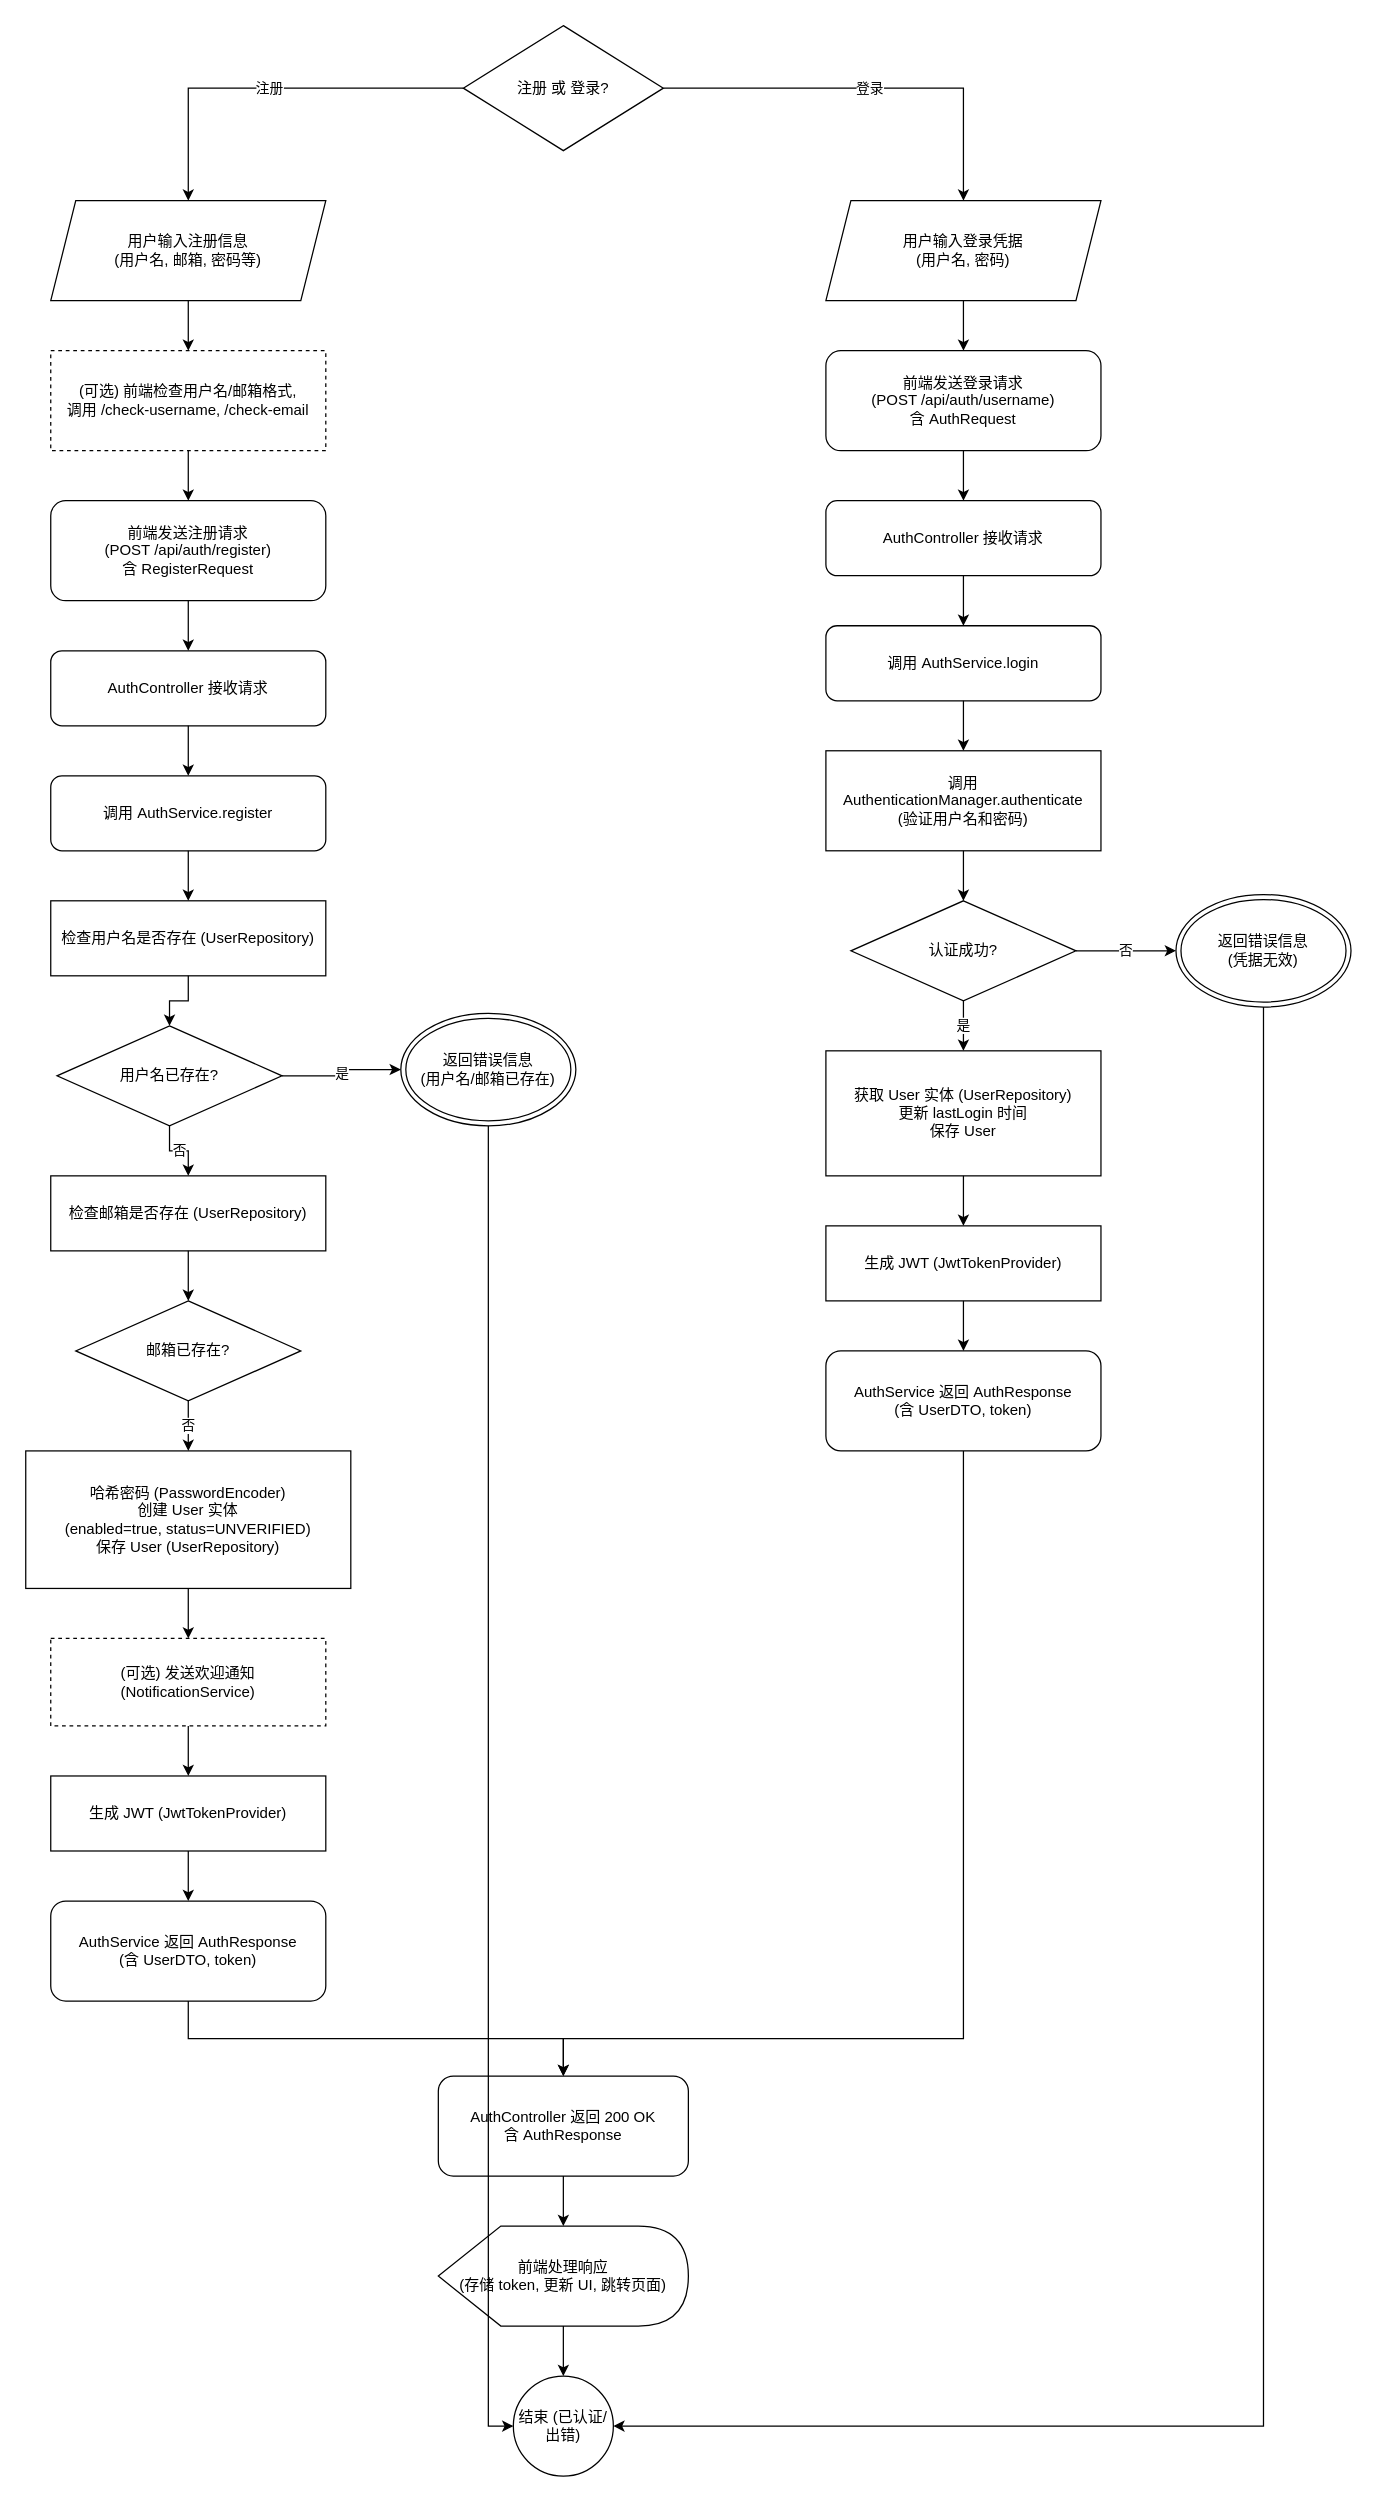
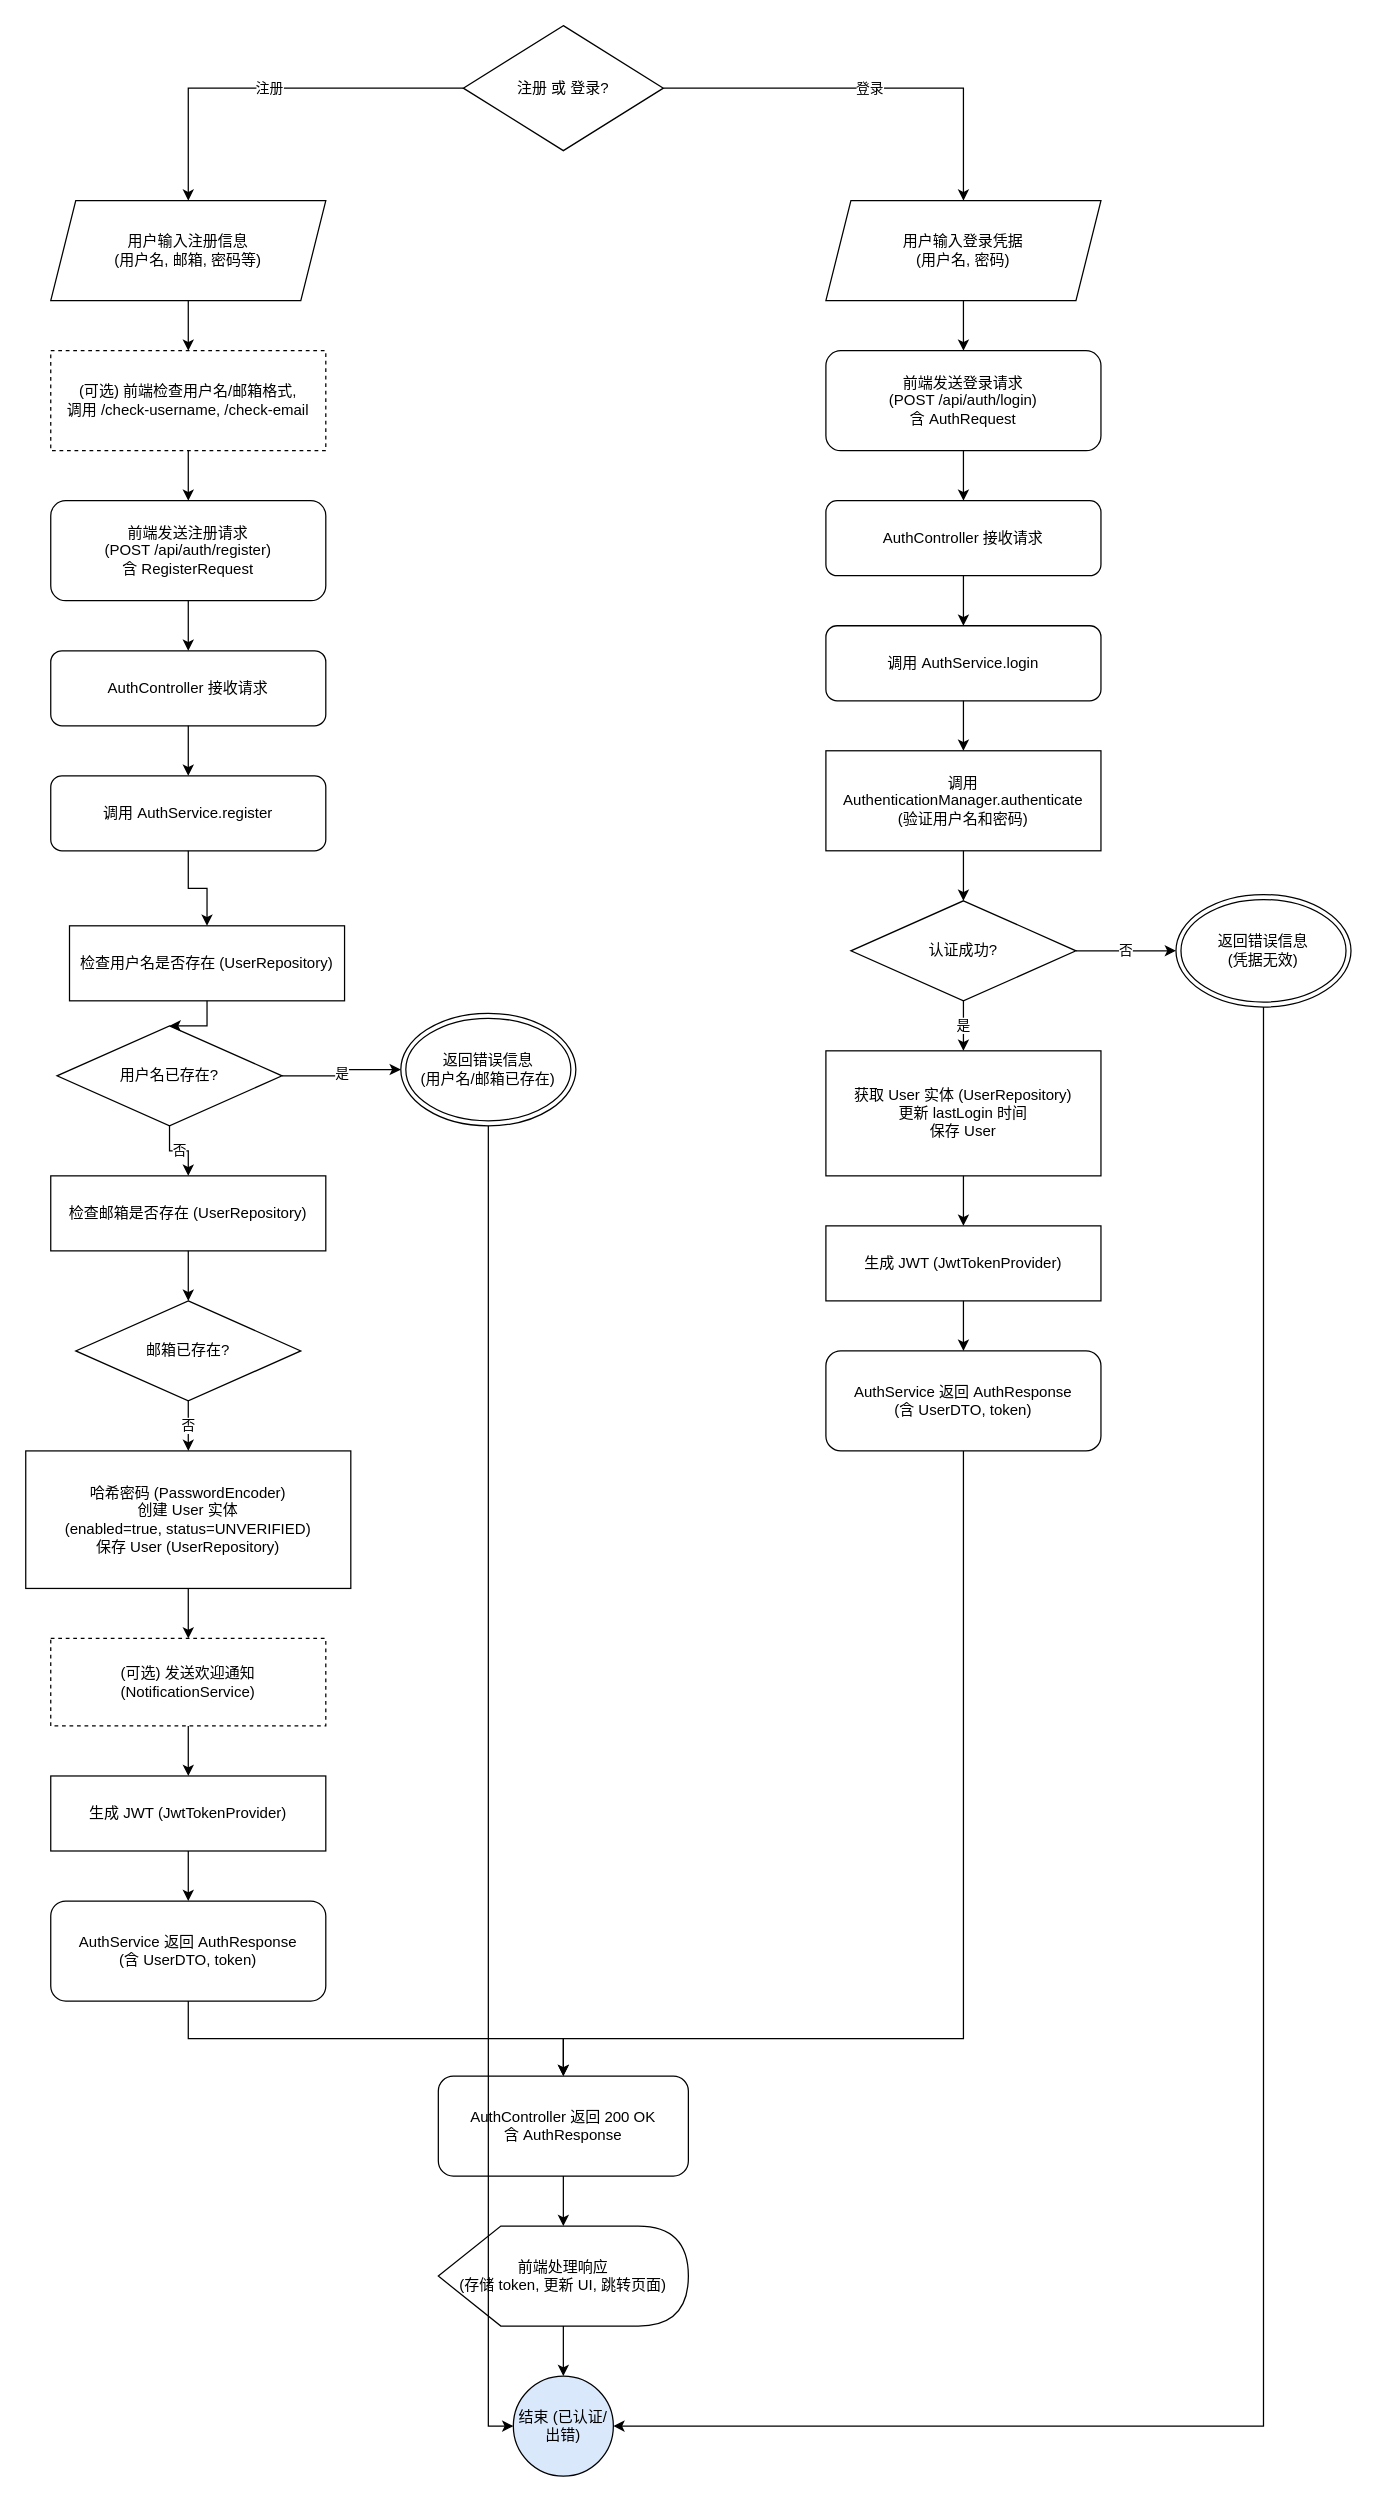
(963, 401) -> (963, 401)
(188, 938) -> (207, 963)
(563, 2426) -> (563, 2426)
